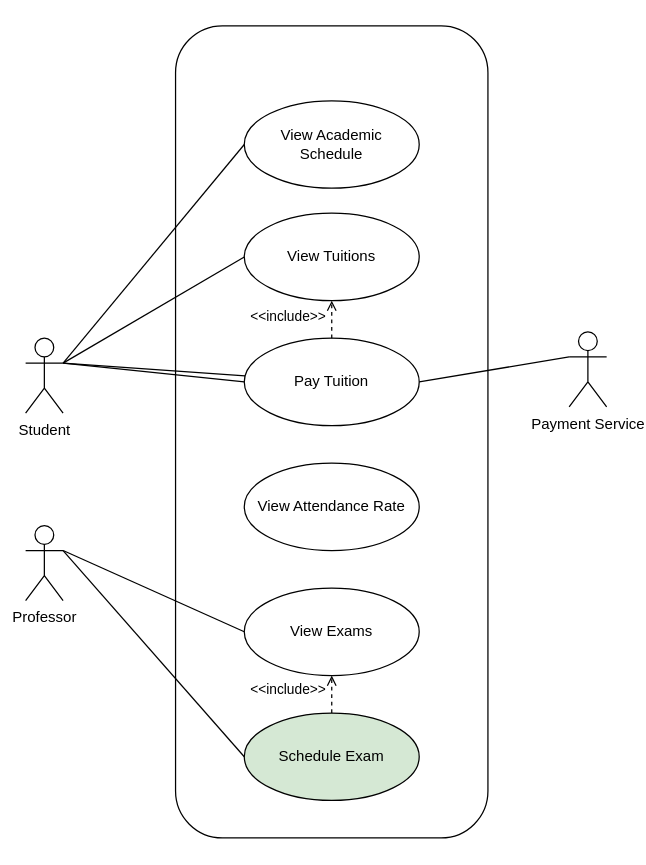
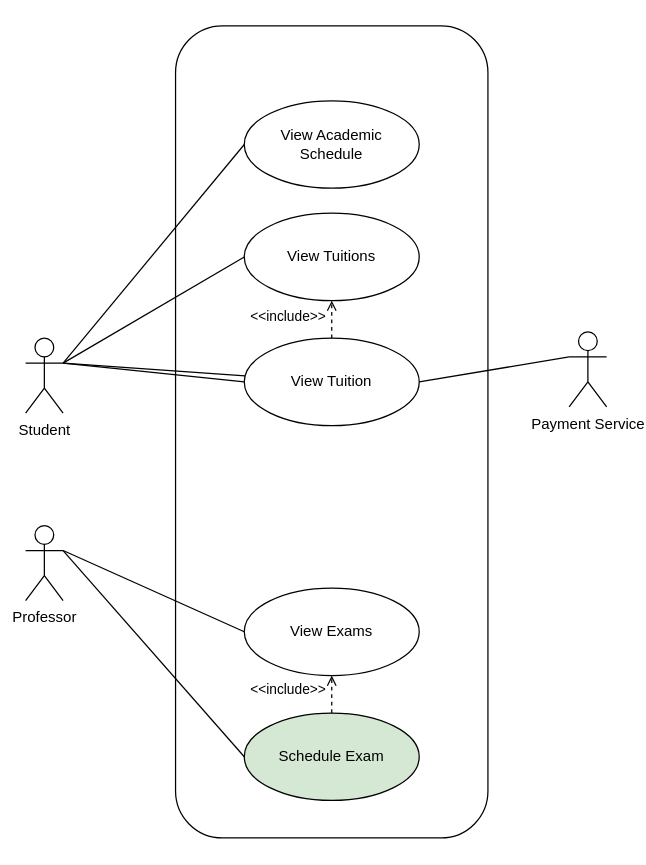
(332, 382) -> (332, 382)
(332, 507) -> none
